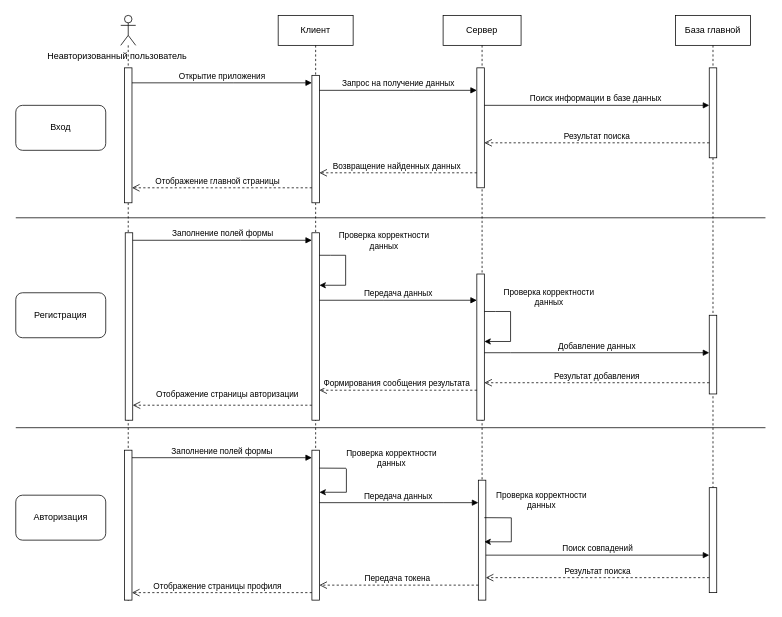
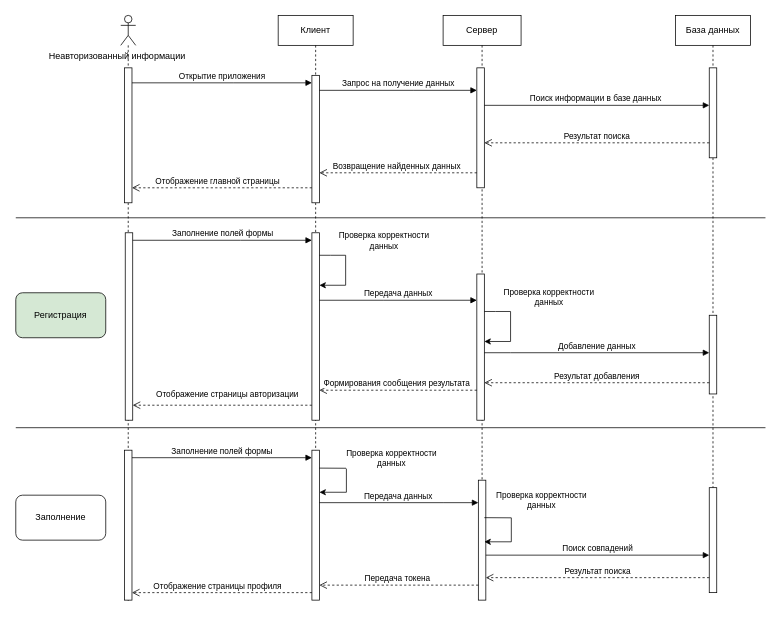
(713, 30) -> (713, 30)
(117, 57) -> (117, 57)
(60, 128) -> none
(60, 315) -> (60, 315)
(60, 518) -> (60, 518)
